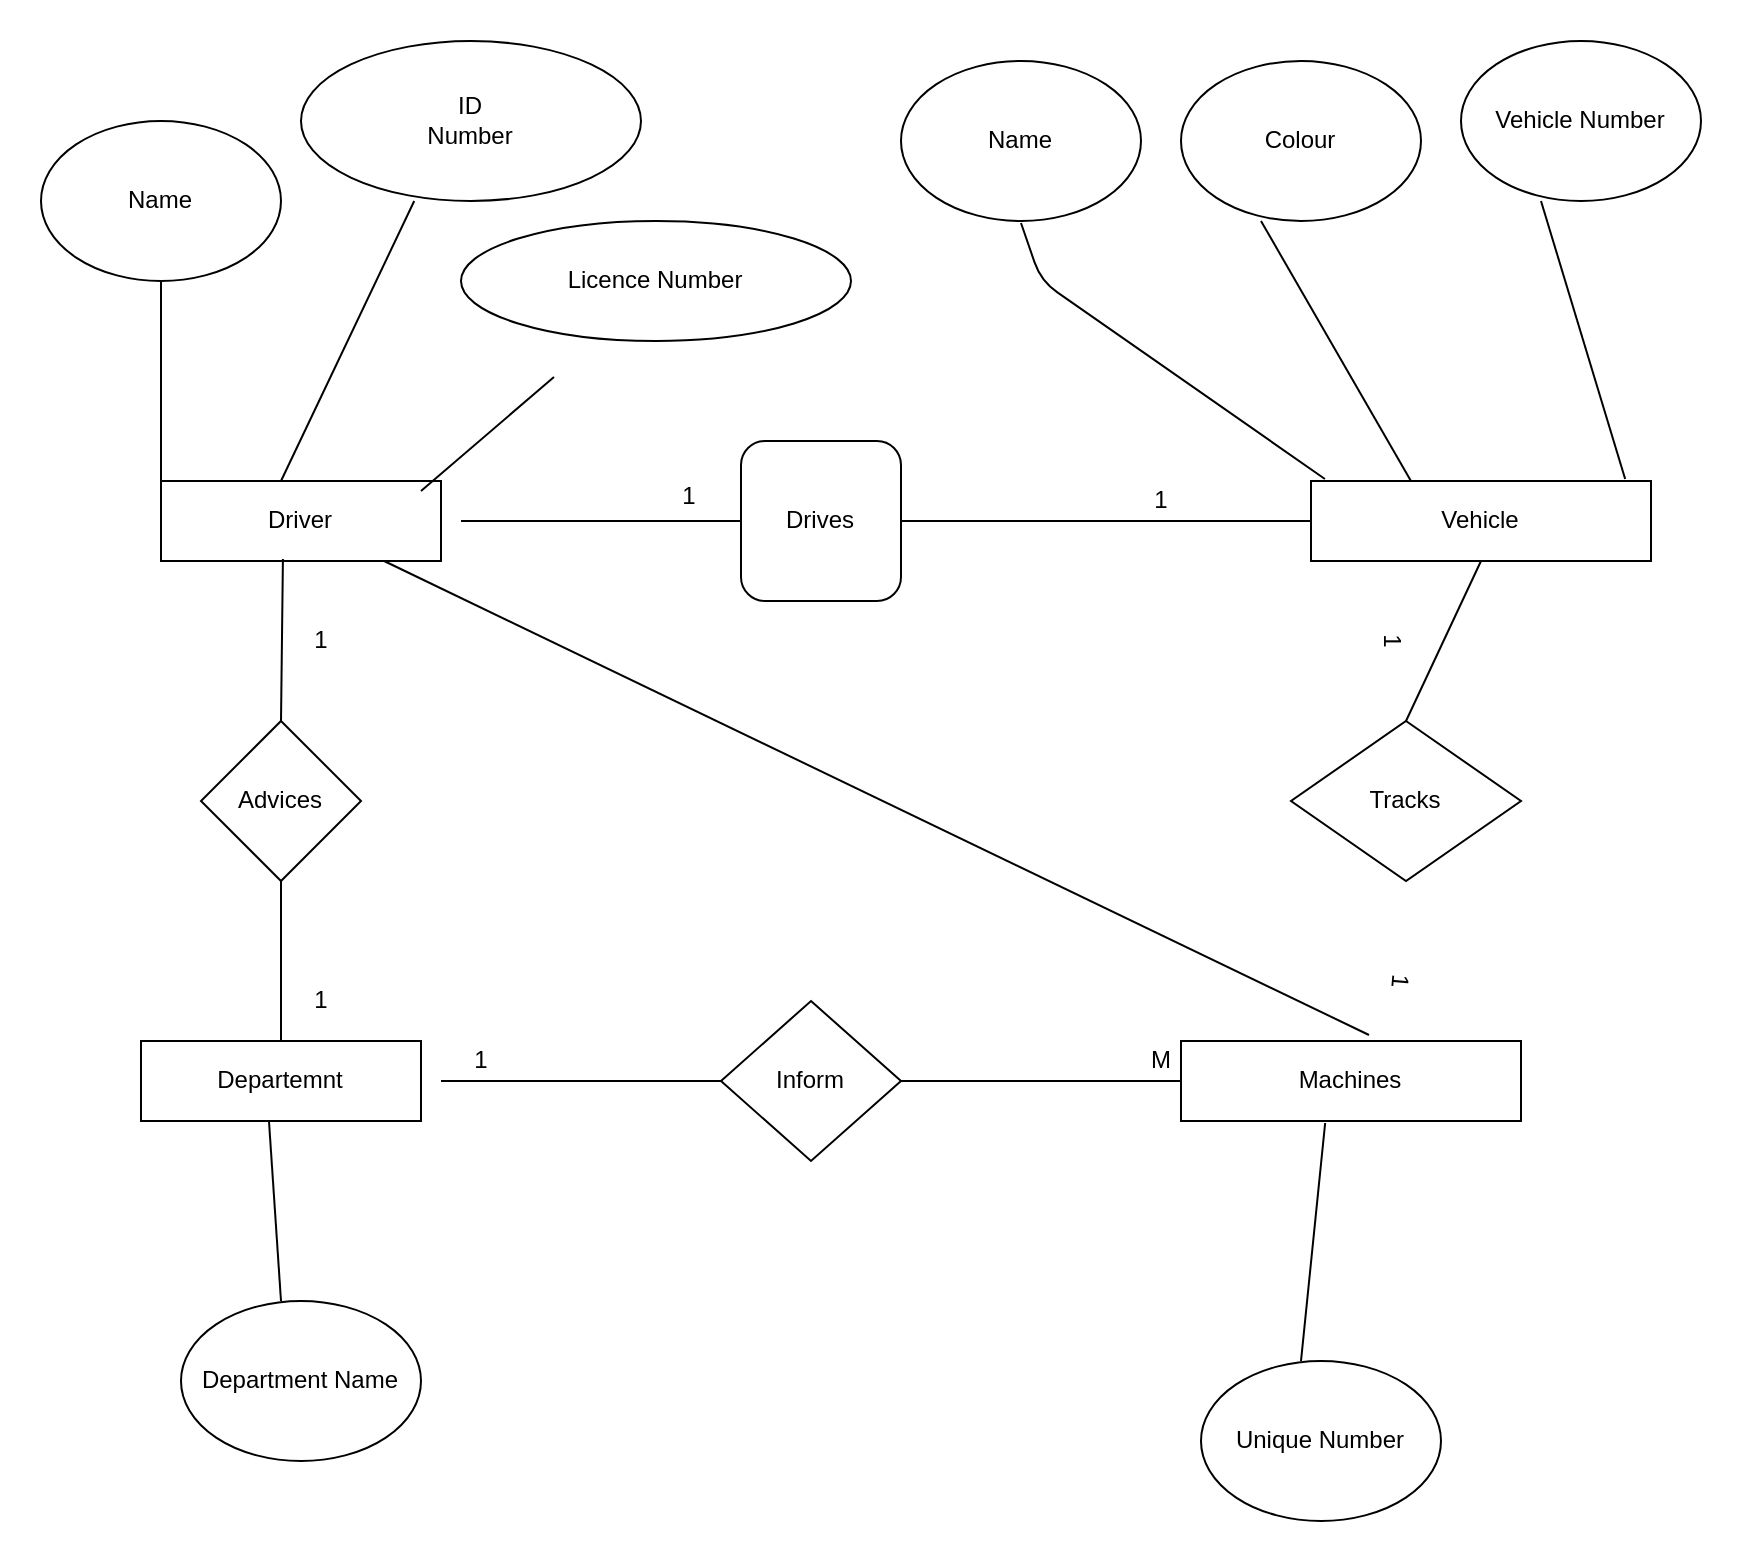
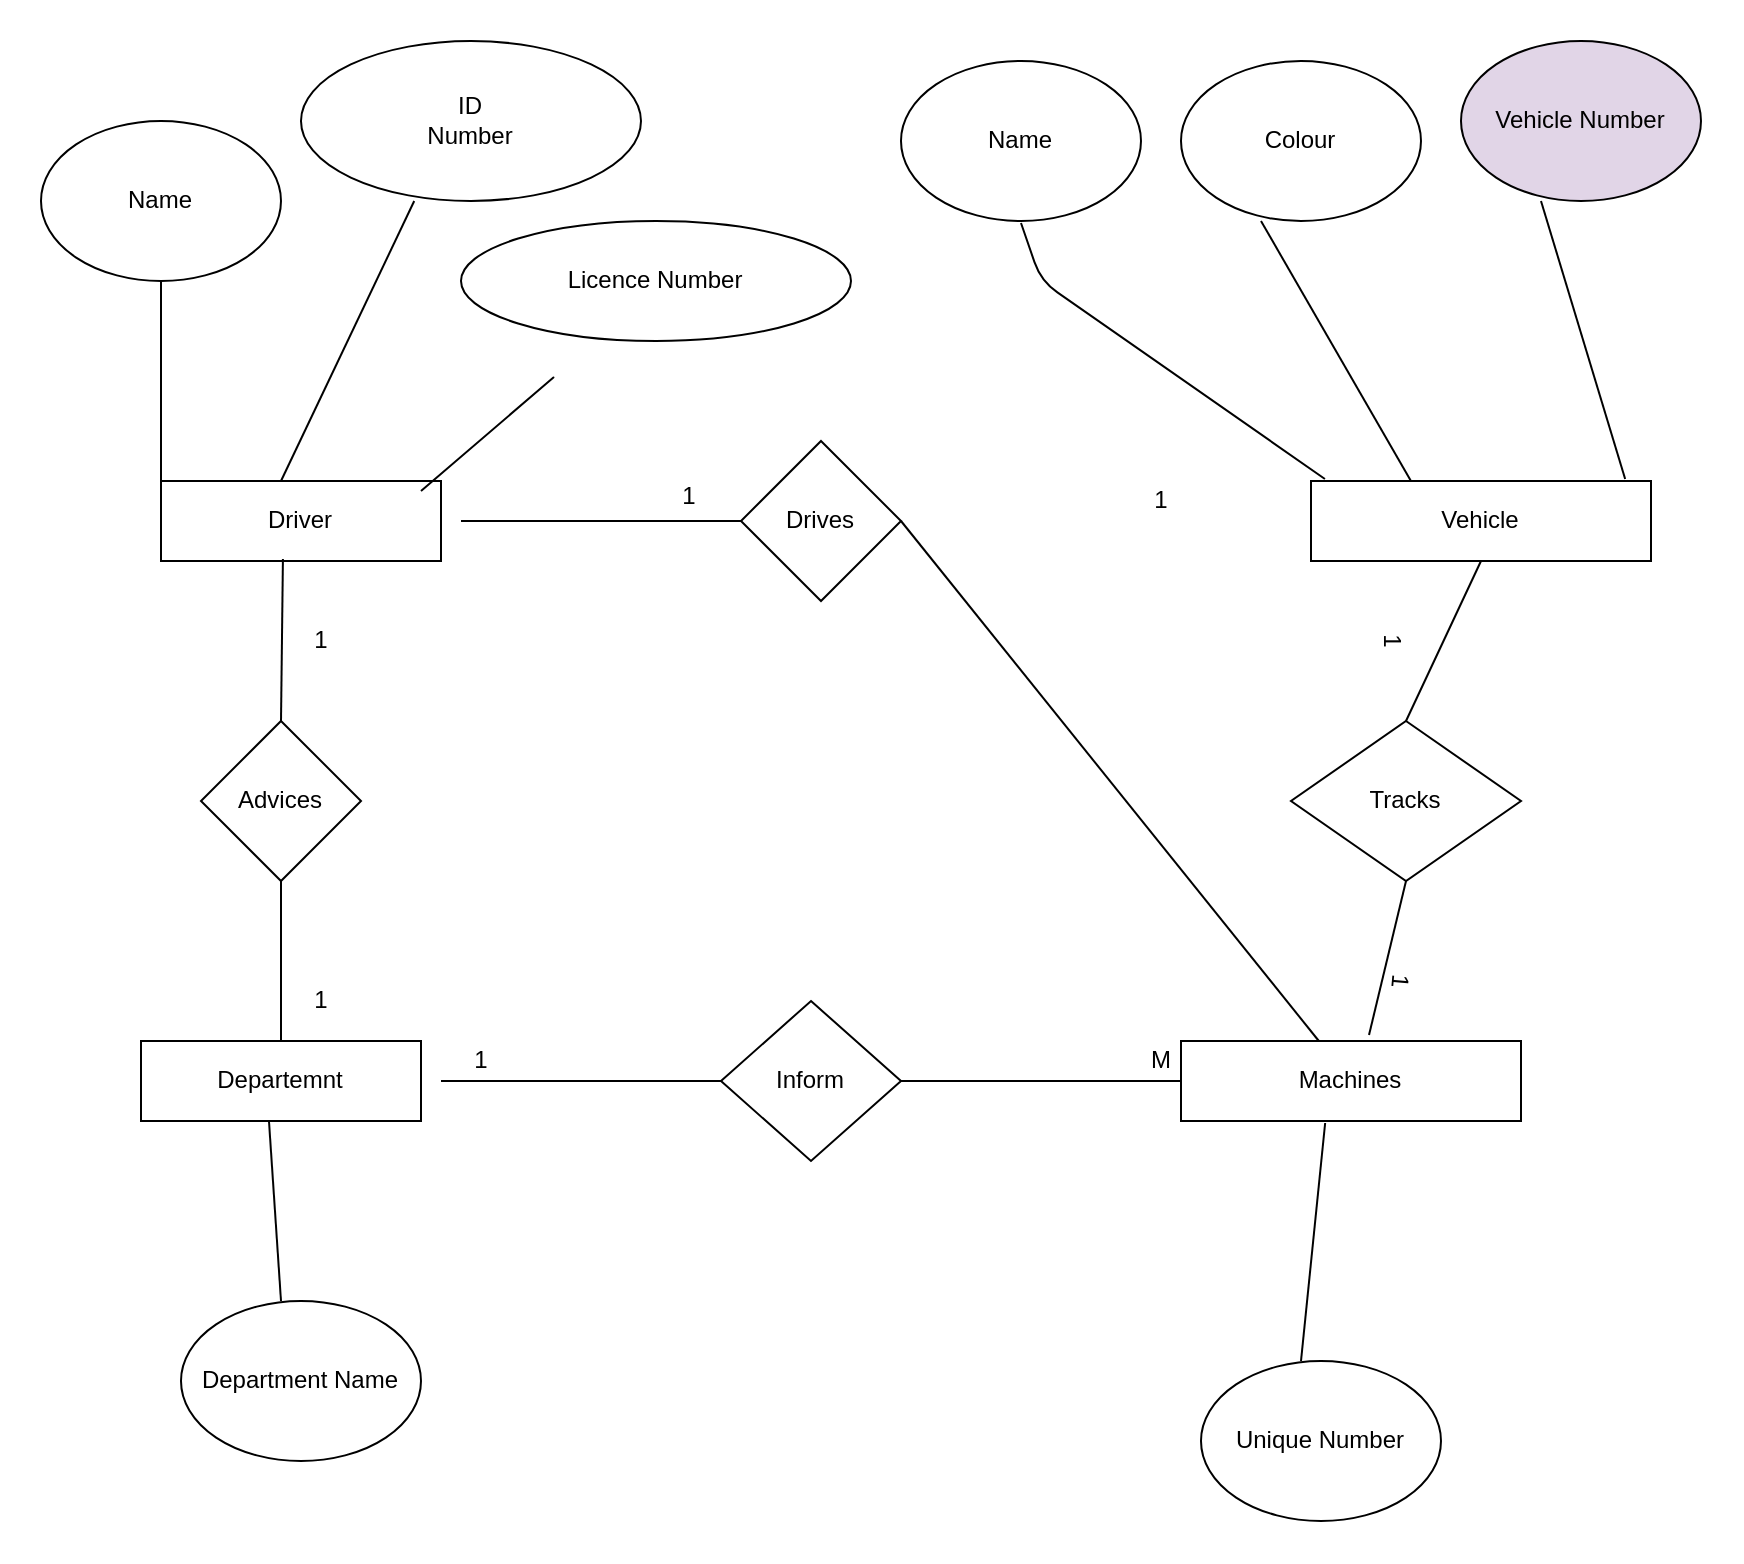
(1581, 121) -> (1581, 121)
(821, 521) -> (821, 521)
(1106, 521) -> (1088, 753)
(827, 774) -> (1388, 958)
